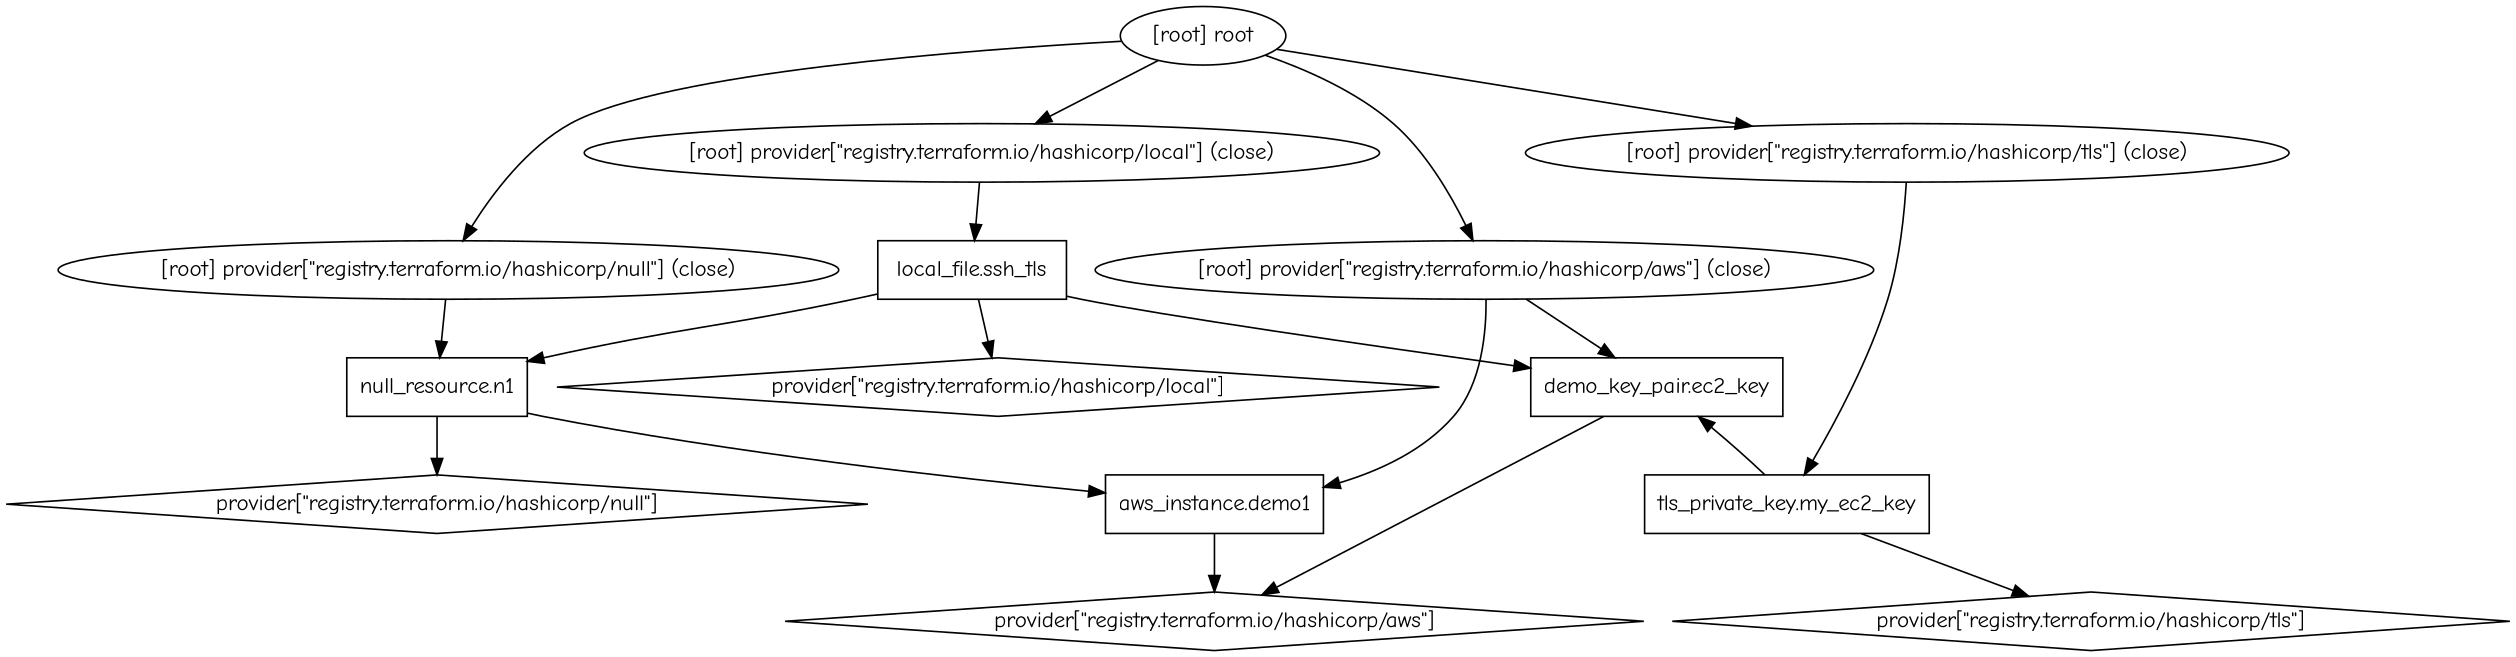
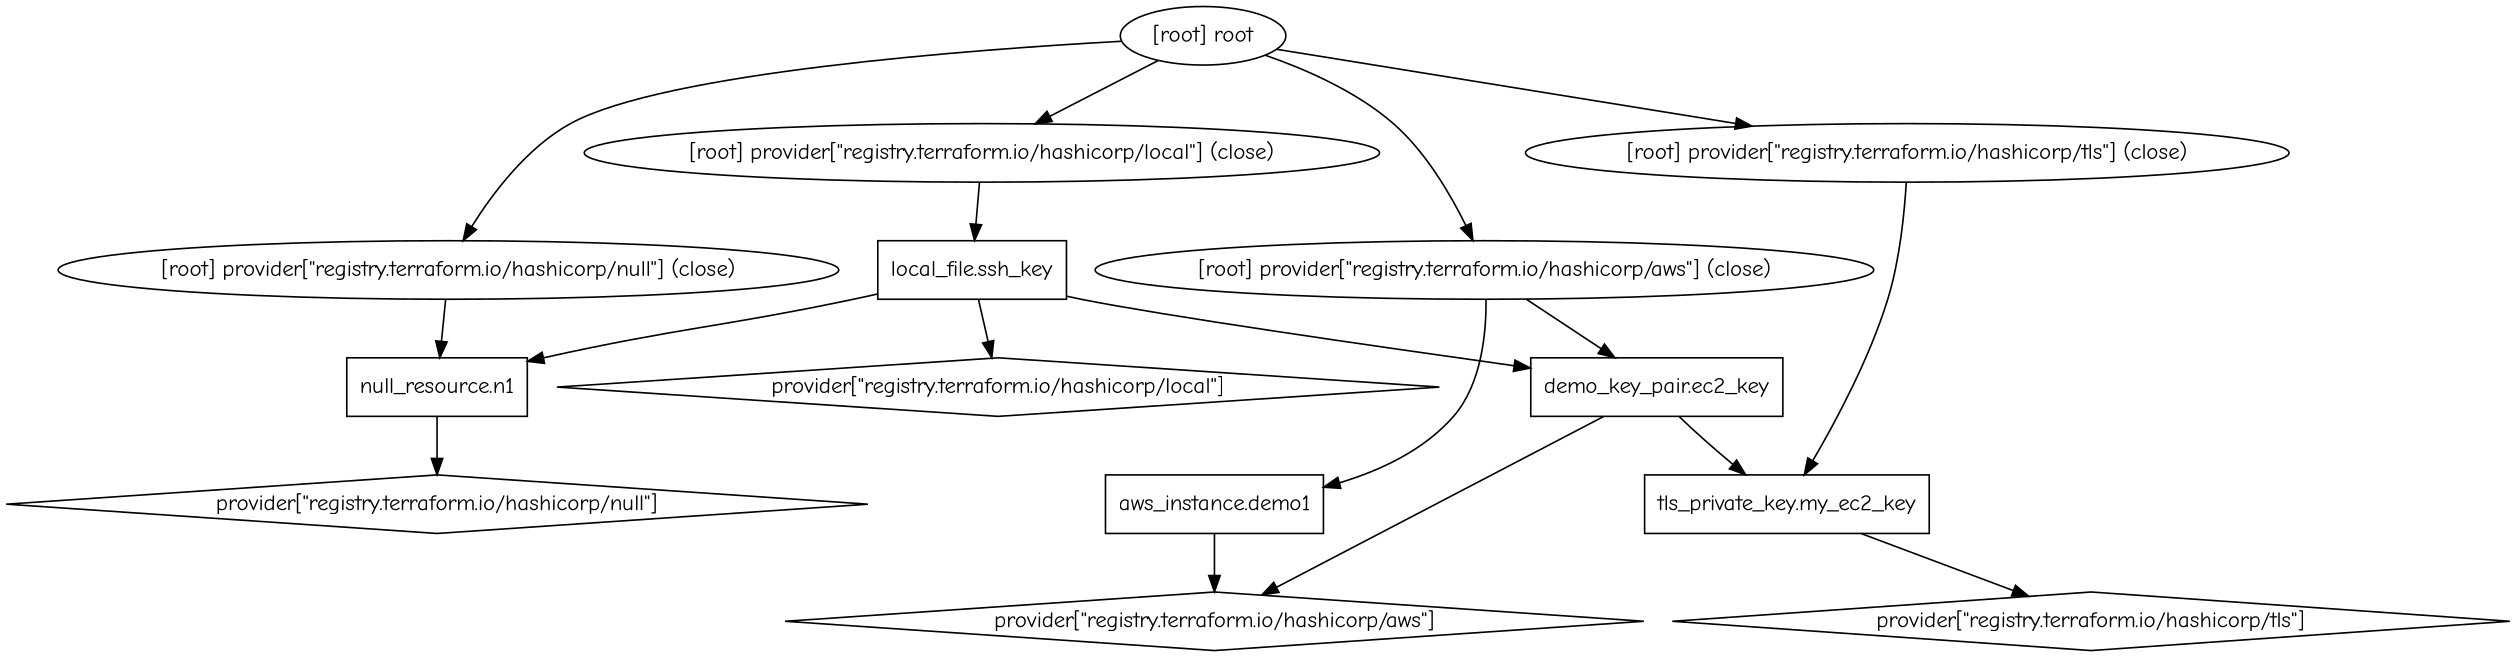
(972, 270) -> (972, 270)
(1738, 451) -> (1706, 441)
(807, 459) -> none
